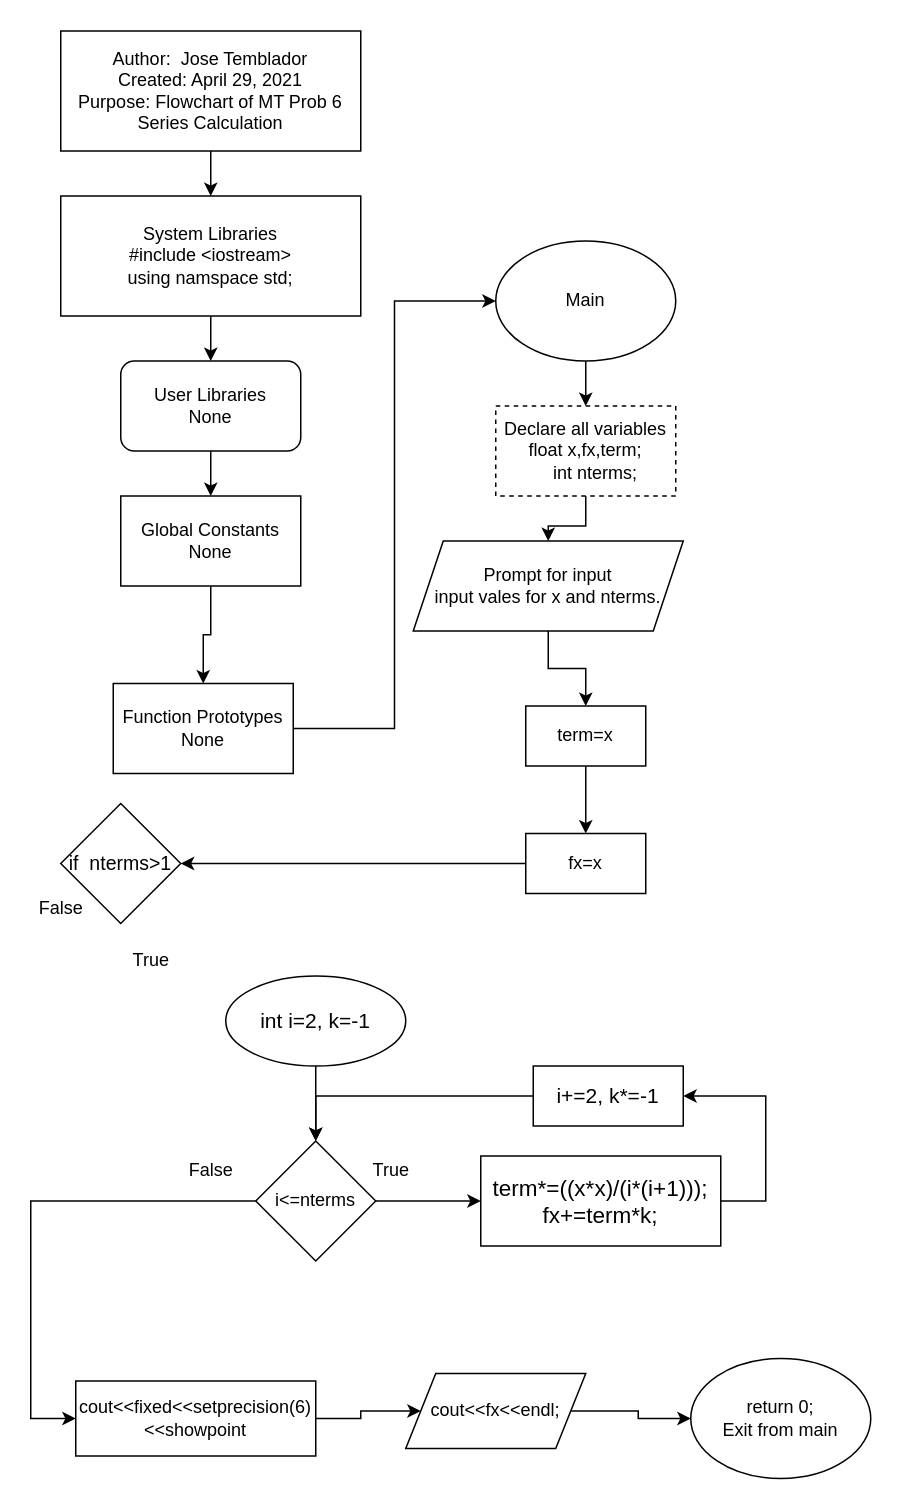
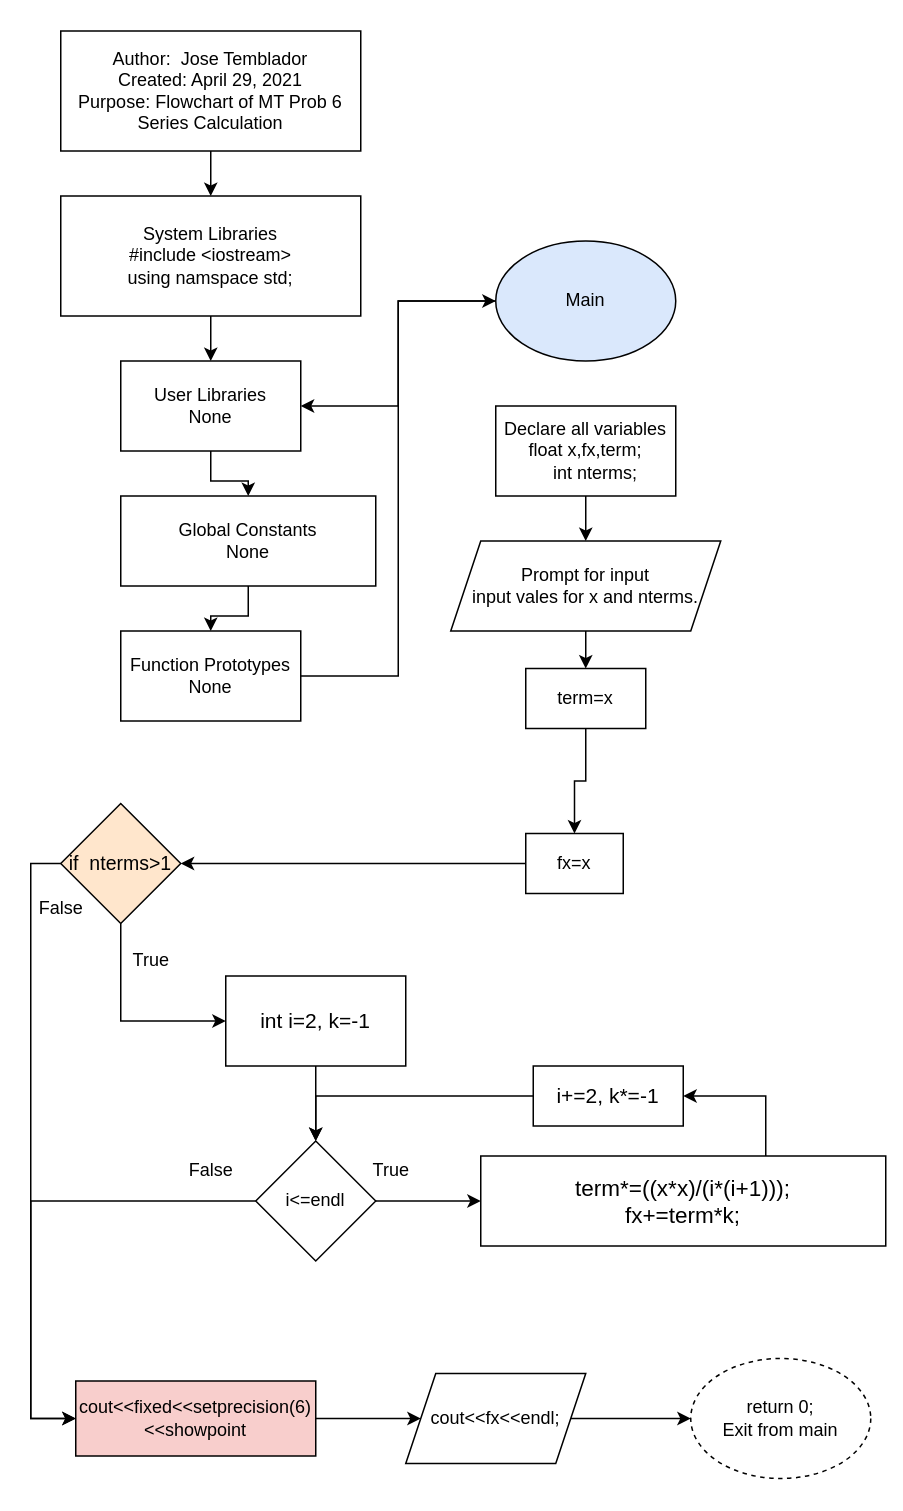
(586, 301) -> (586, 301)
(586, 389) -> (351, 406)
(211, 406) -> (211, 406)
(586, 451) -> (586, 451)
(211, 541) -> (248, 541)
(548, 586) -> (586, 586)
(203, 728) -> (211, 676)
(586, 736) -> (586, 698)
(121, 863) -> (121, 863)
(586, 863) -> (575, 863)
none -> (31, 1015)
none -> (121, 1020)
(316, 1021) -> (316, 1021)
(316, 1201) -> (316, 1201)
(601, 1201) -> (683, 1201)
(496, 1411) -> (496, 1418)
(196, 1418) -> (196, 1418)
(781, 1418) -> (781, 1418)
